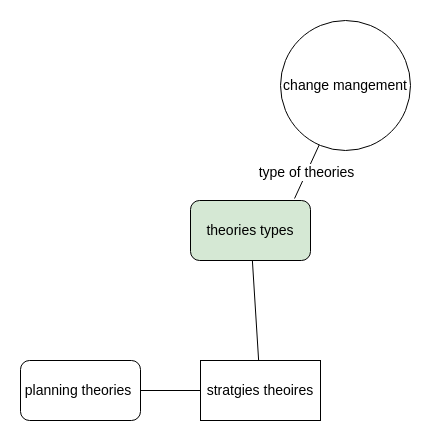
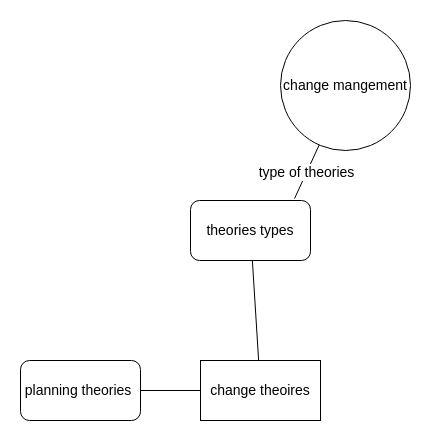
(251, 231) -> (251, 231)
(261, 391) -> (261, 391)
